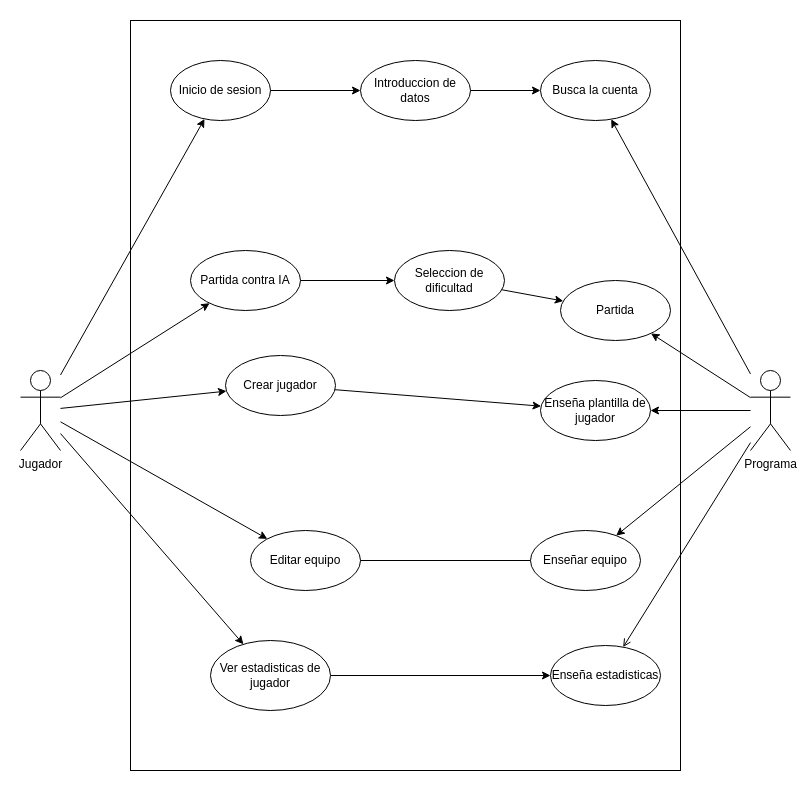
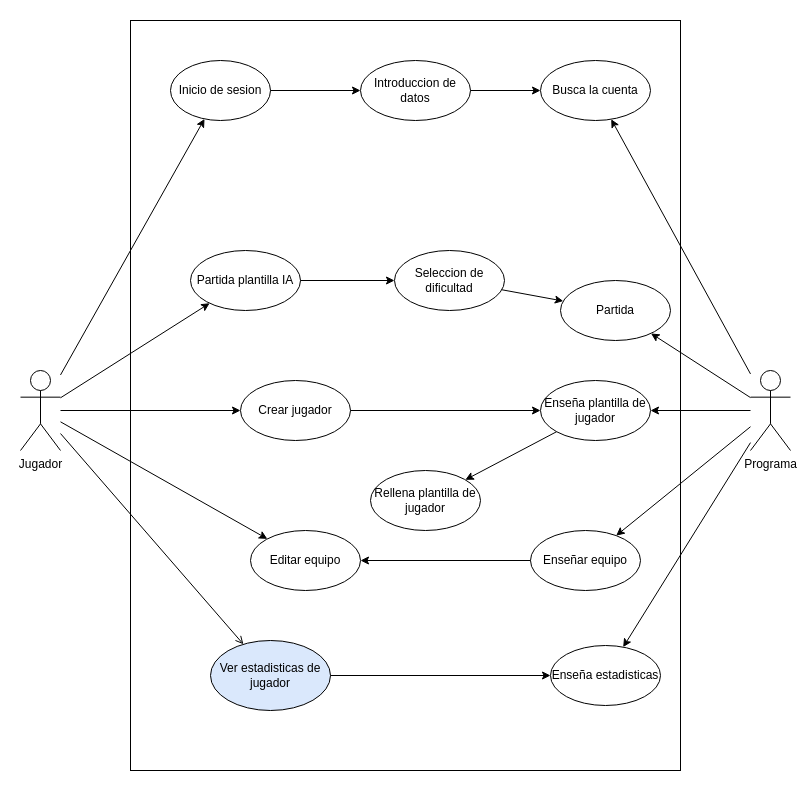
(246, 281) -> (246, 281)
(281, 386) -> (296, 411)
none -> (514, 454)
none -> (426, 501)
(366, 561) -> (368, 561)
(238, 638) -> (239, 639)
(626, 642) -> (628, 640)
(271, 676) -> (271, 676)
